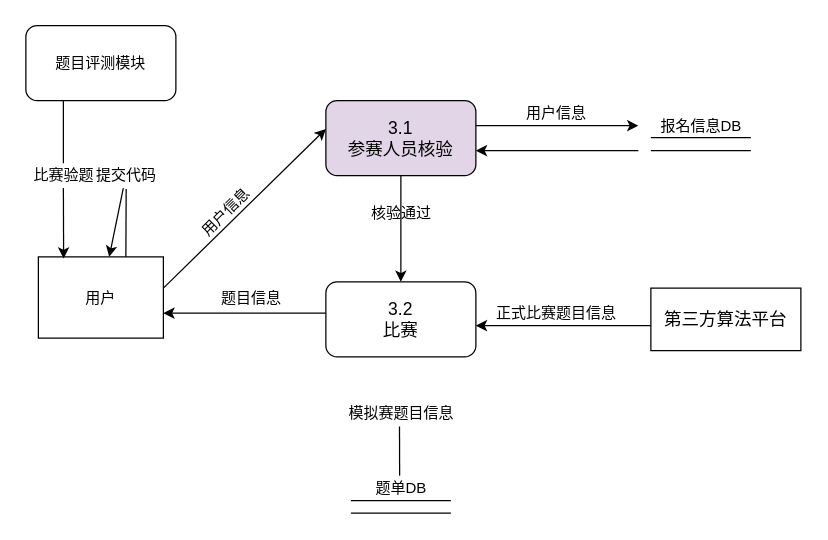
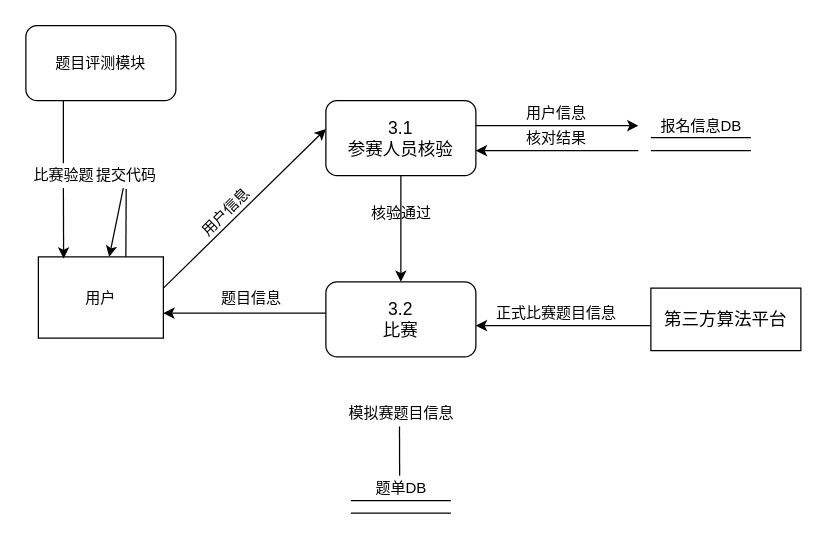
(401, 138) -> (401, 138)
none -> (556, 138)
